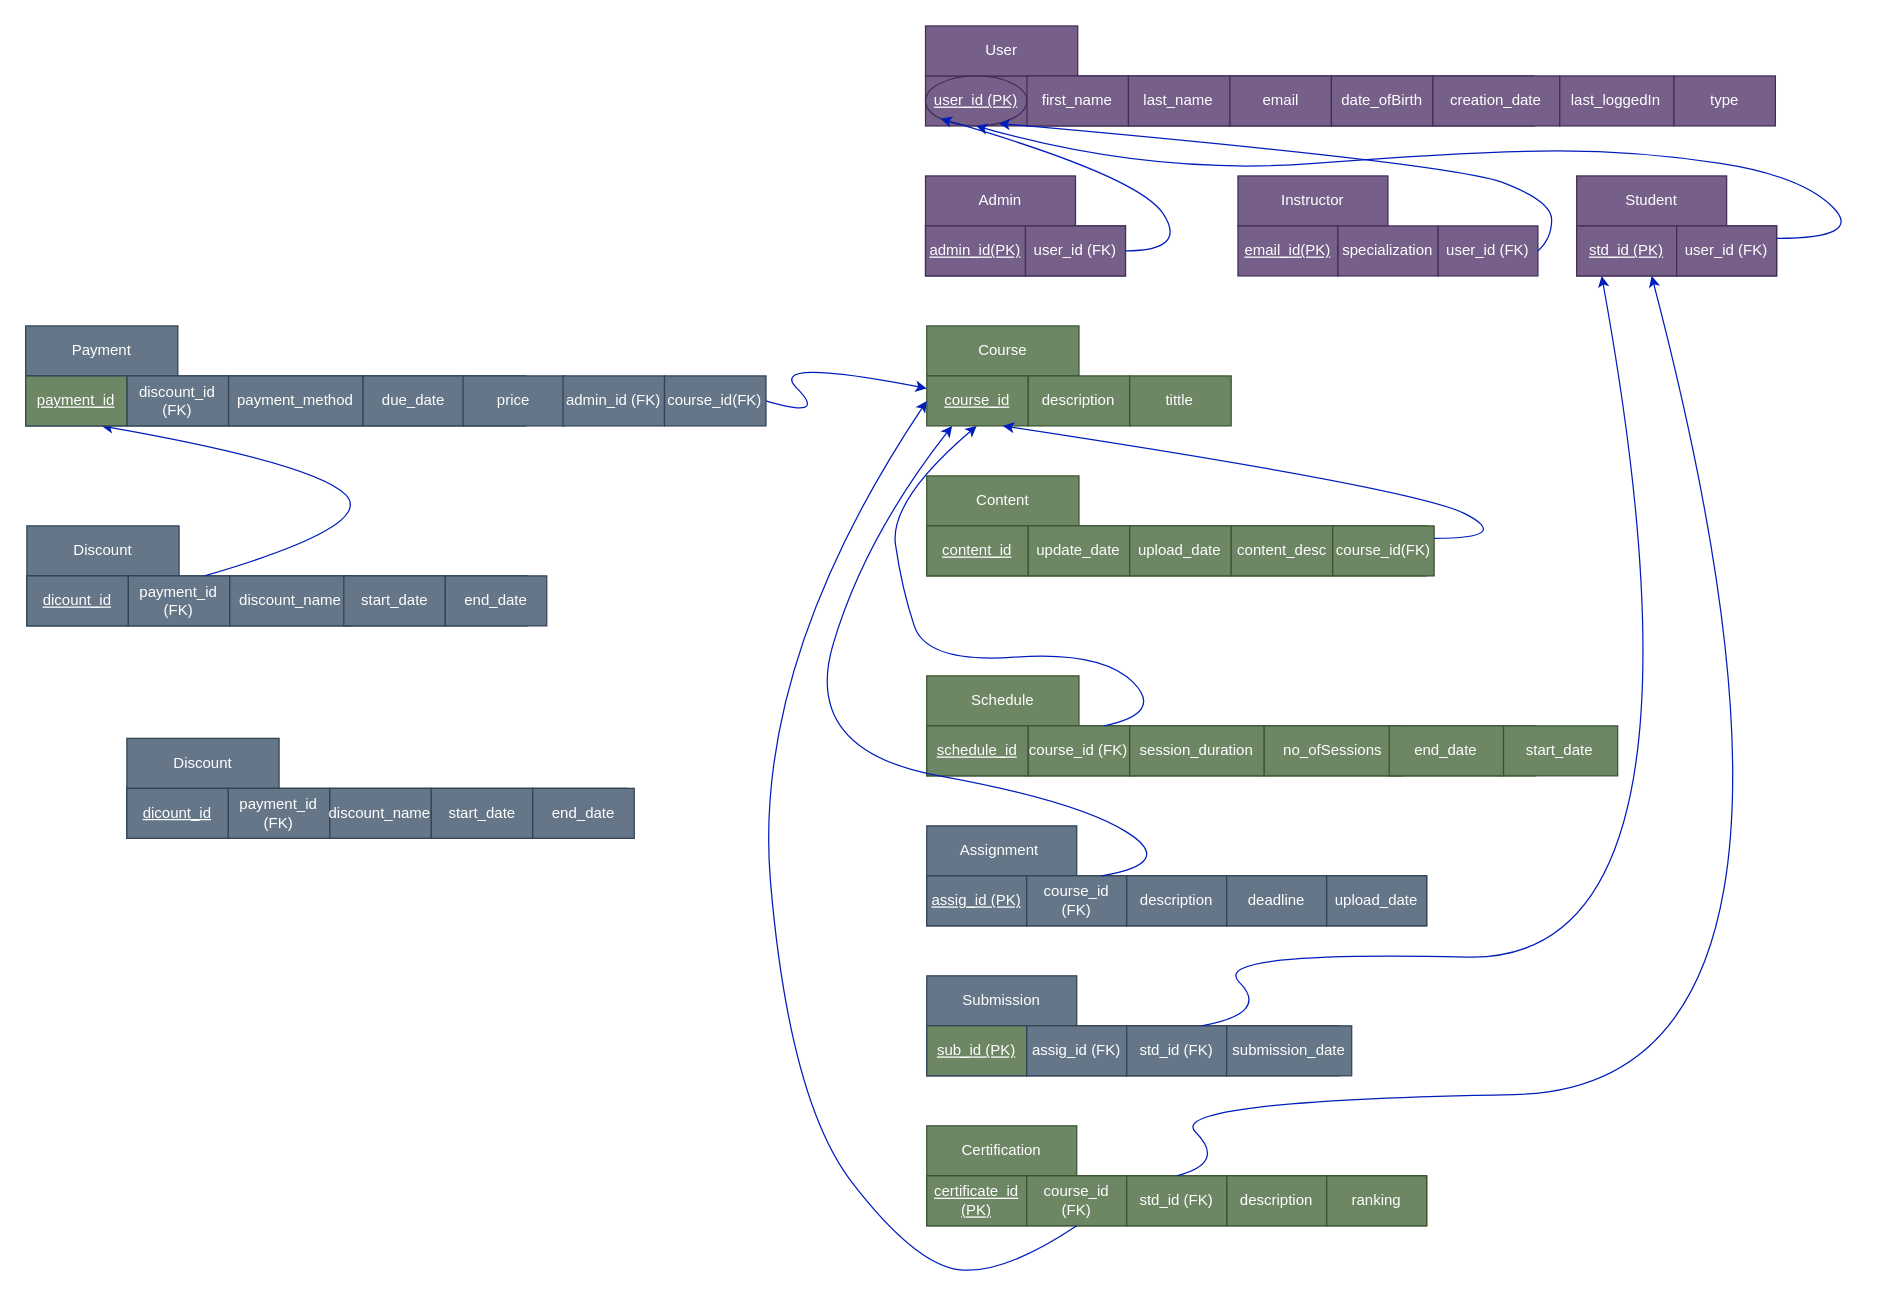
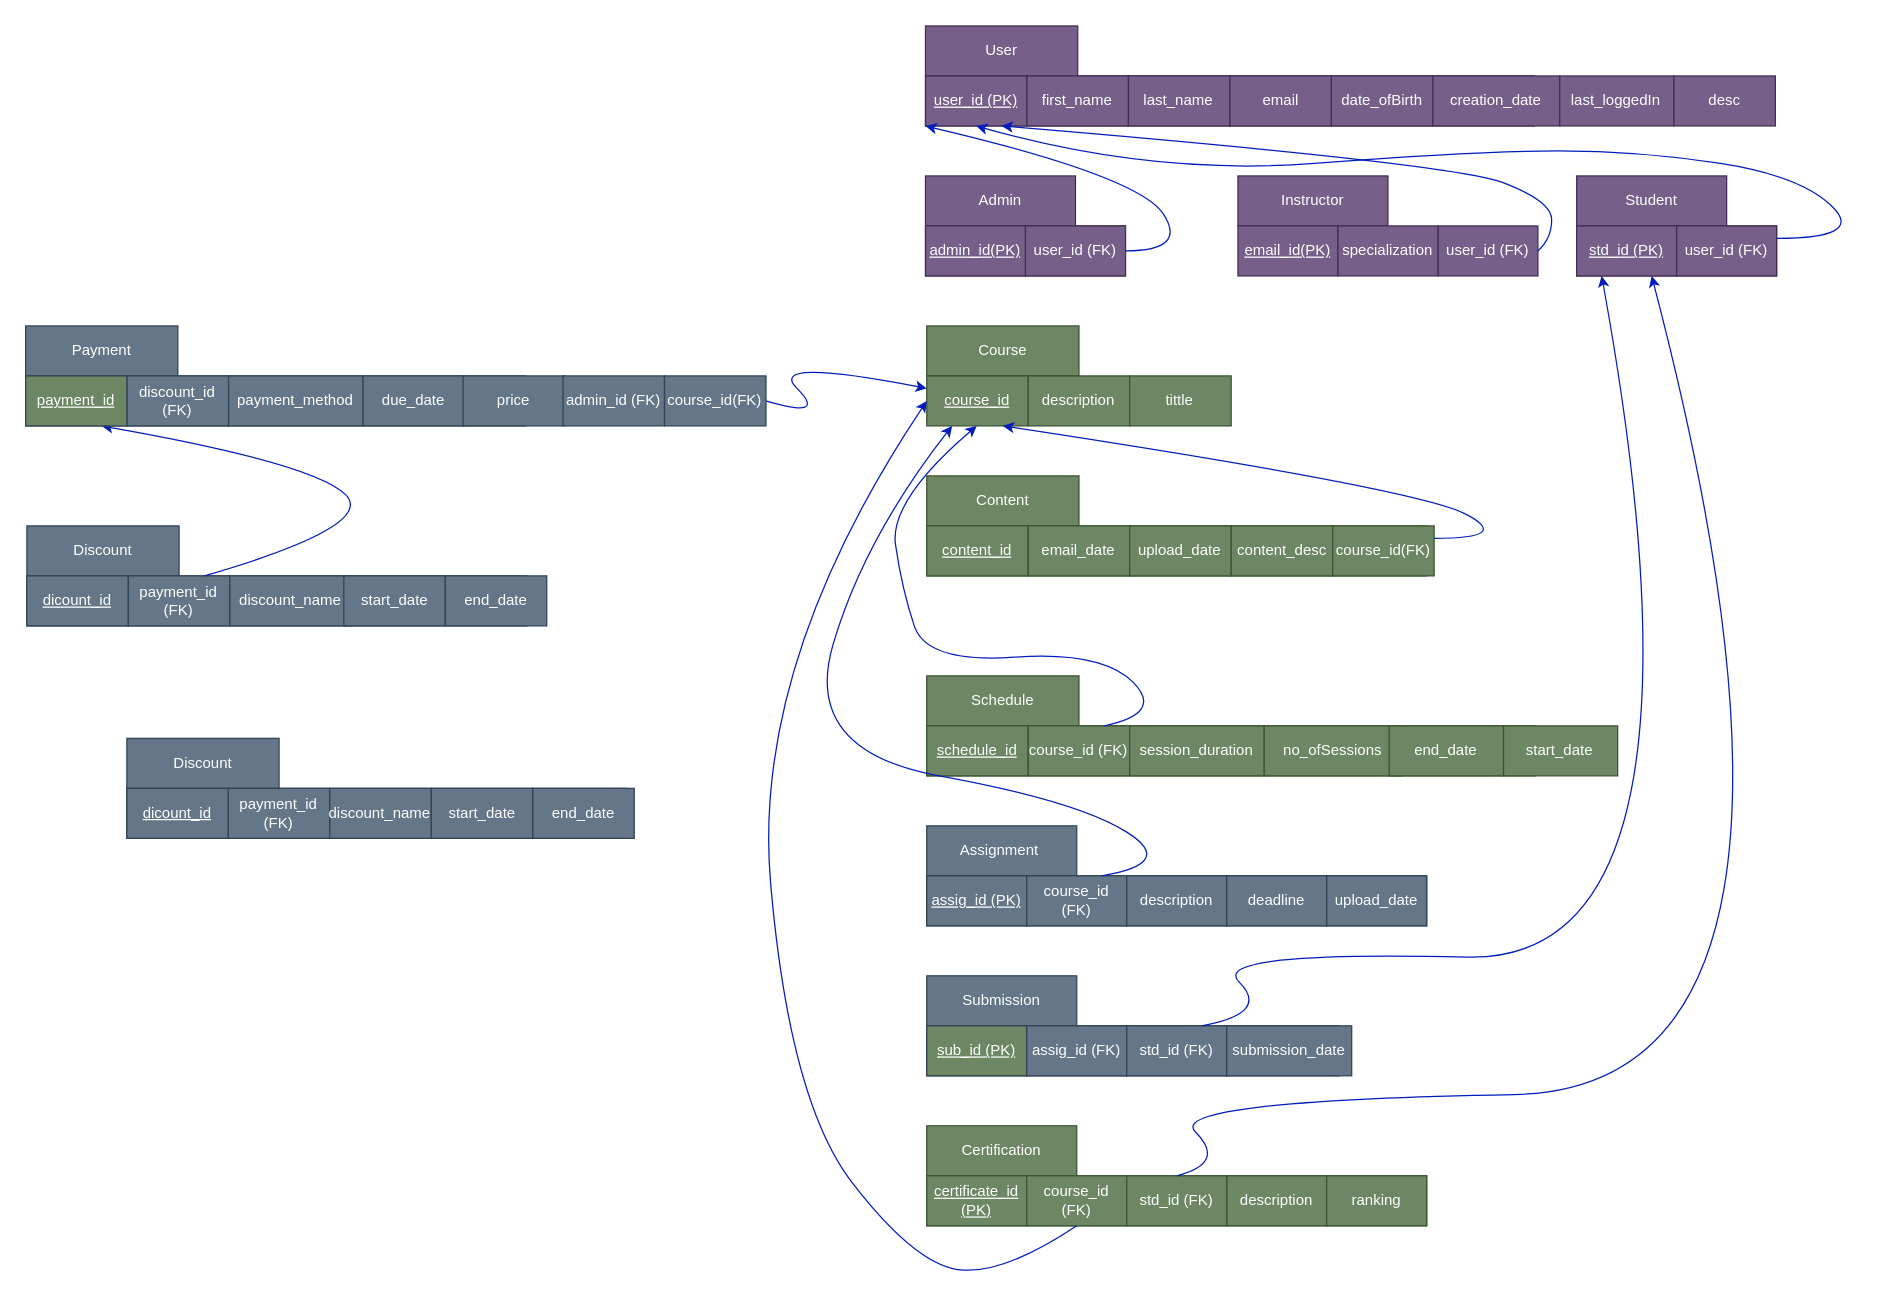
(976, 101) -> (976, 101)
(1725, 101) -> (1725, 101)
(1079, 551) -> (1079, 551)
